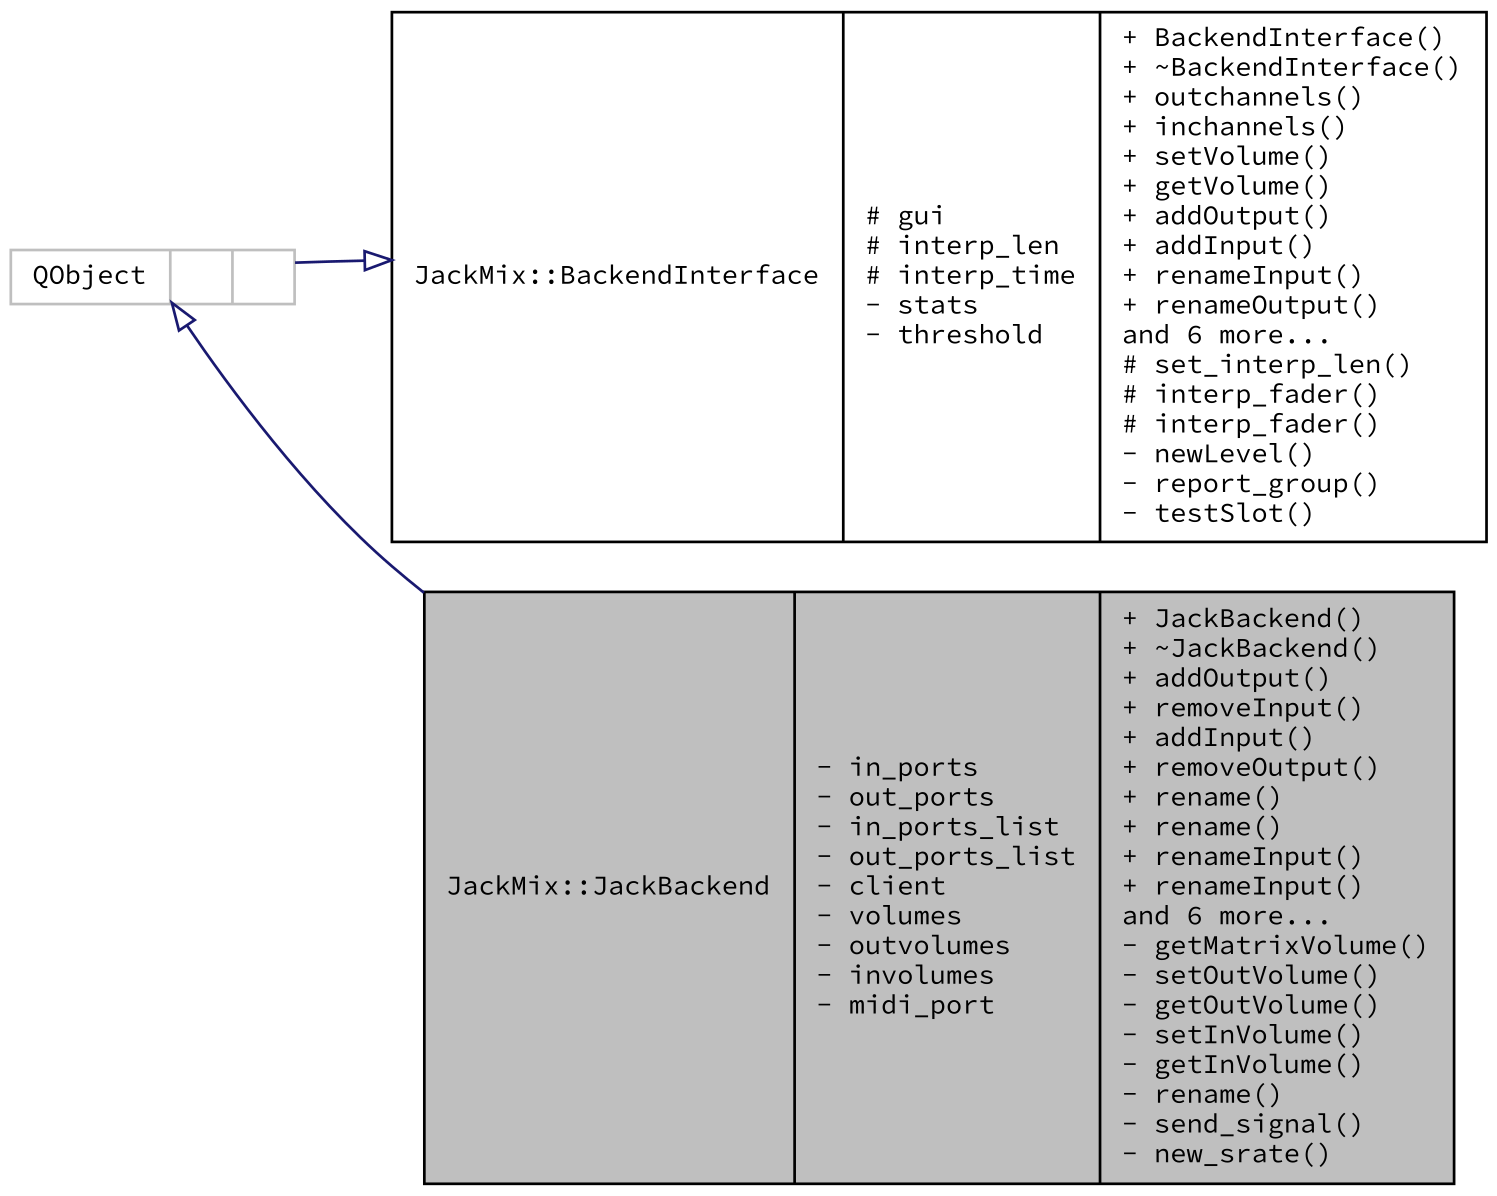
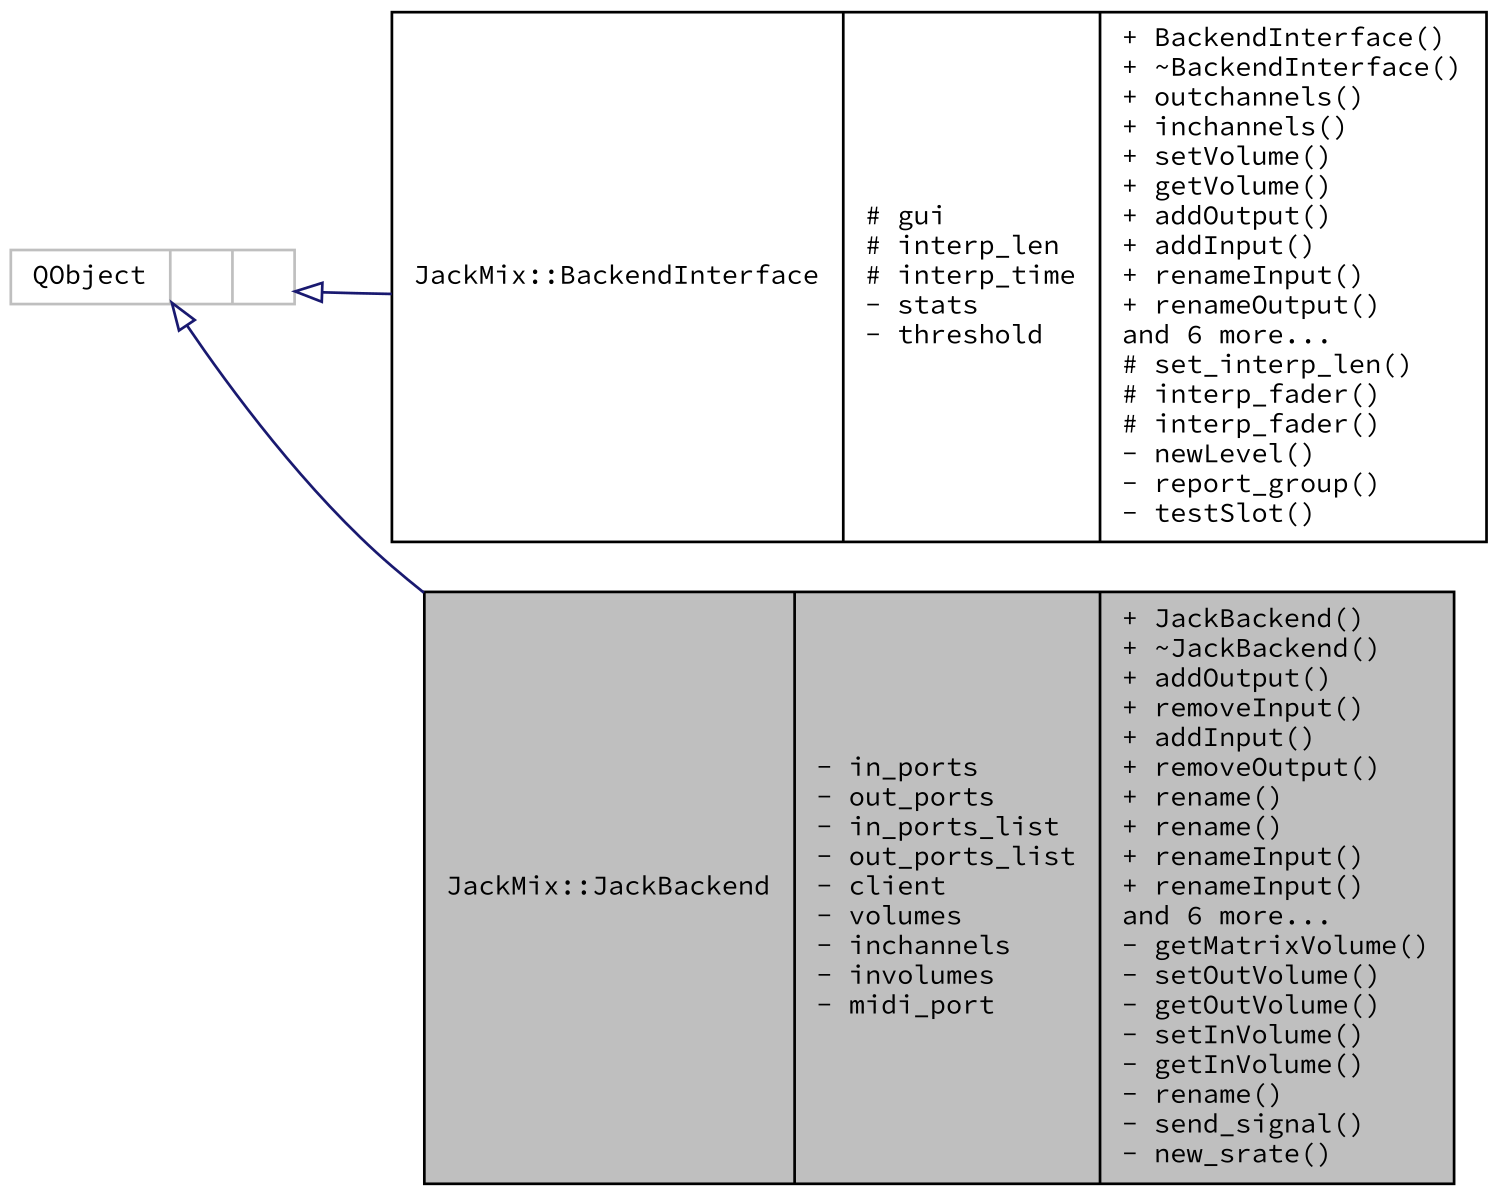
(330, 262) -> (357, 293)
(915, 946) -> (915, 946)
